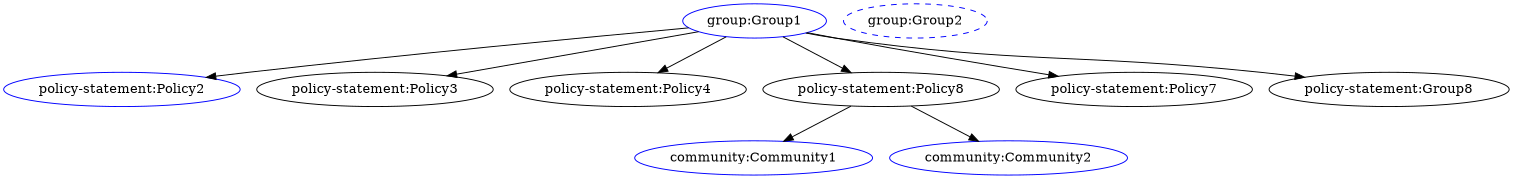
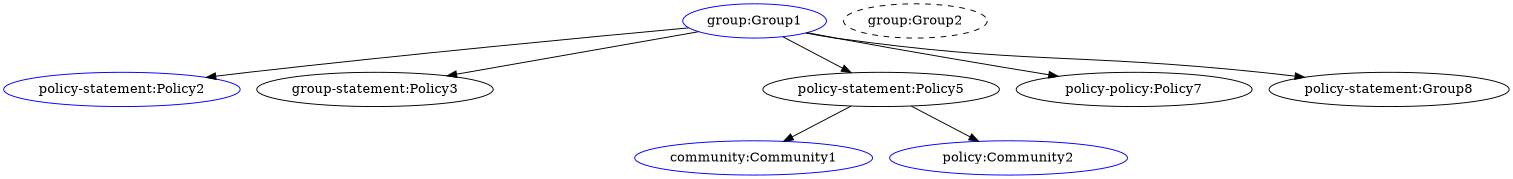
(915, 21) -> (915, 21)
(375, 89) -> (375, 89)
(628, 89) -> none
(881, 89) -> (881, 89)
(1134, 89) -> (1134, 89)
(1009, 158) -> (1009, 158)
